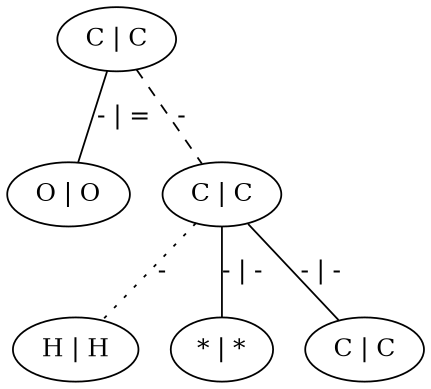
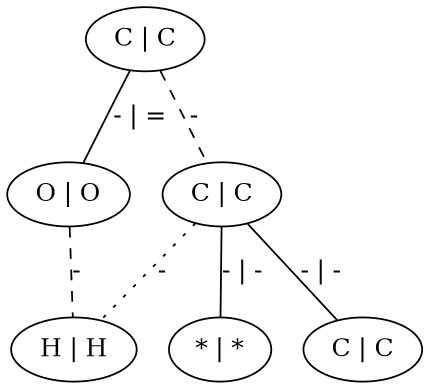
none -> (71, 272)
